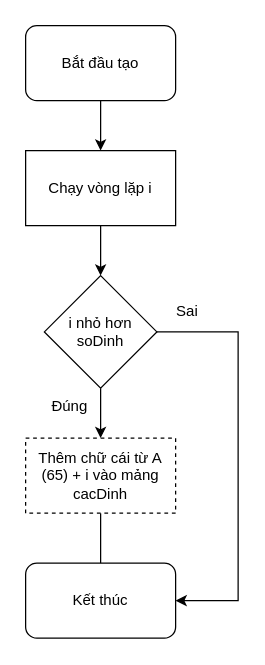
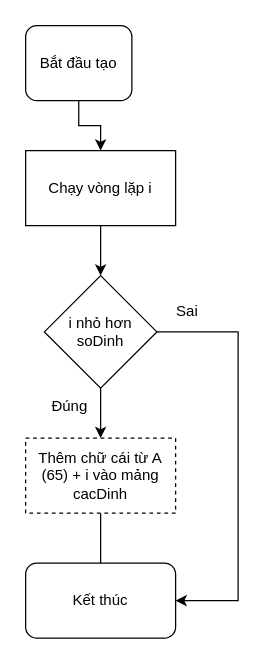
(101, 63) -> (79, 63)
